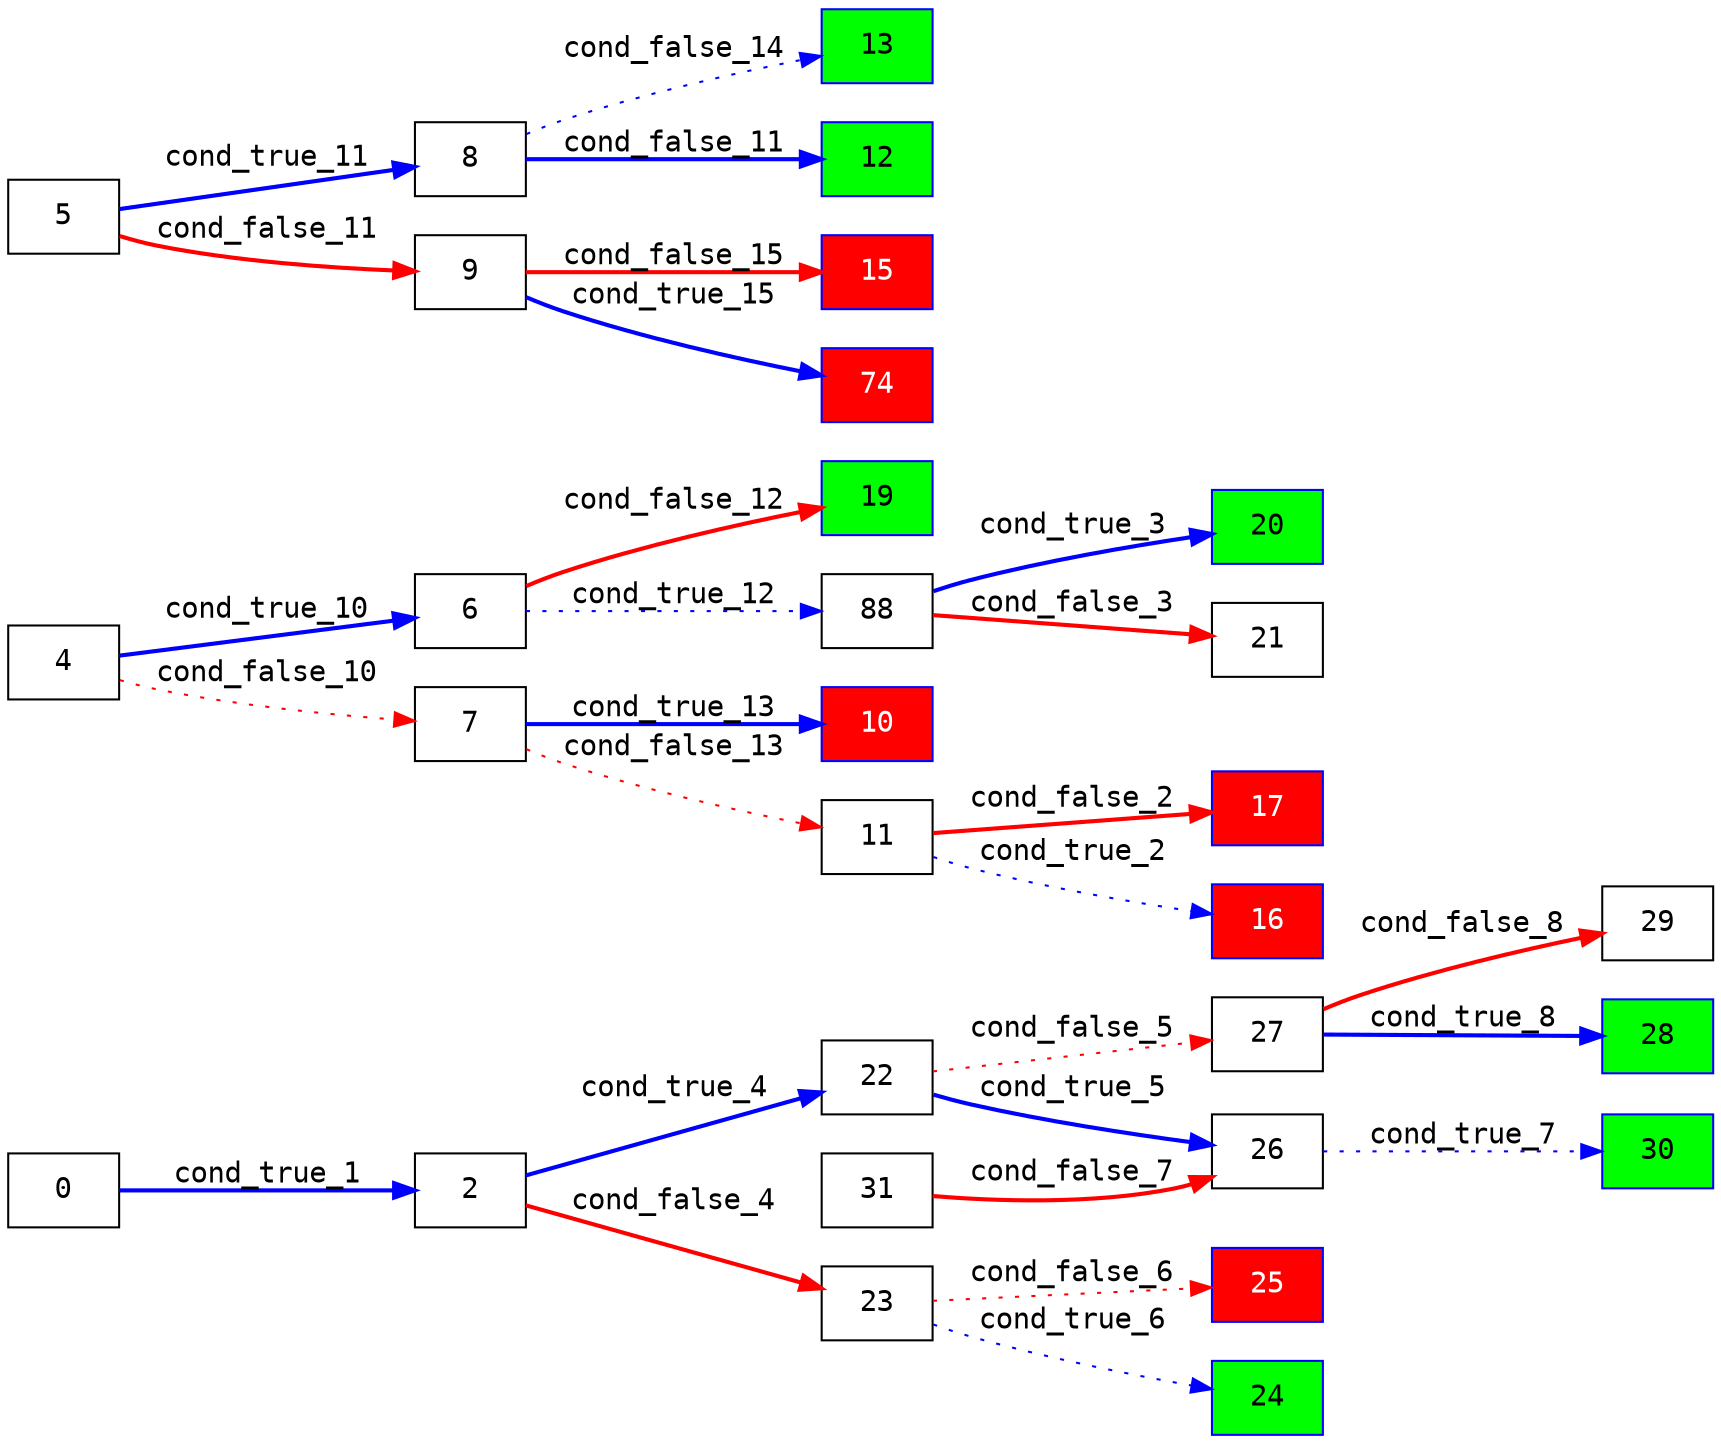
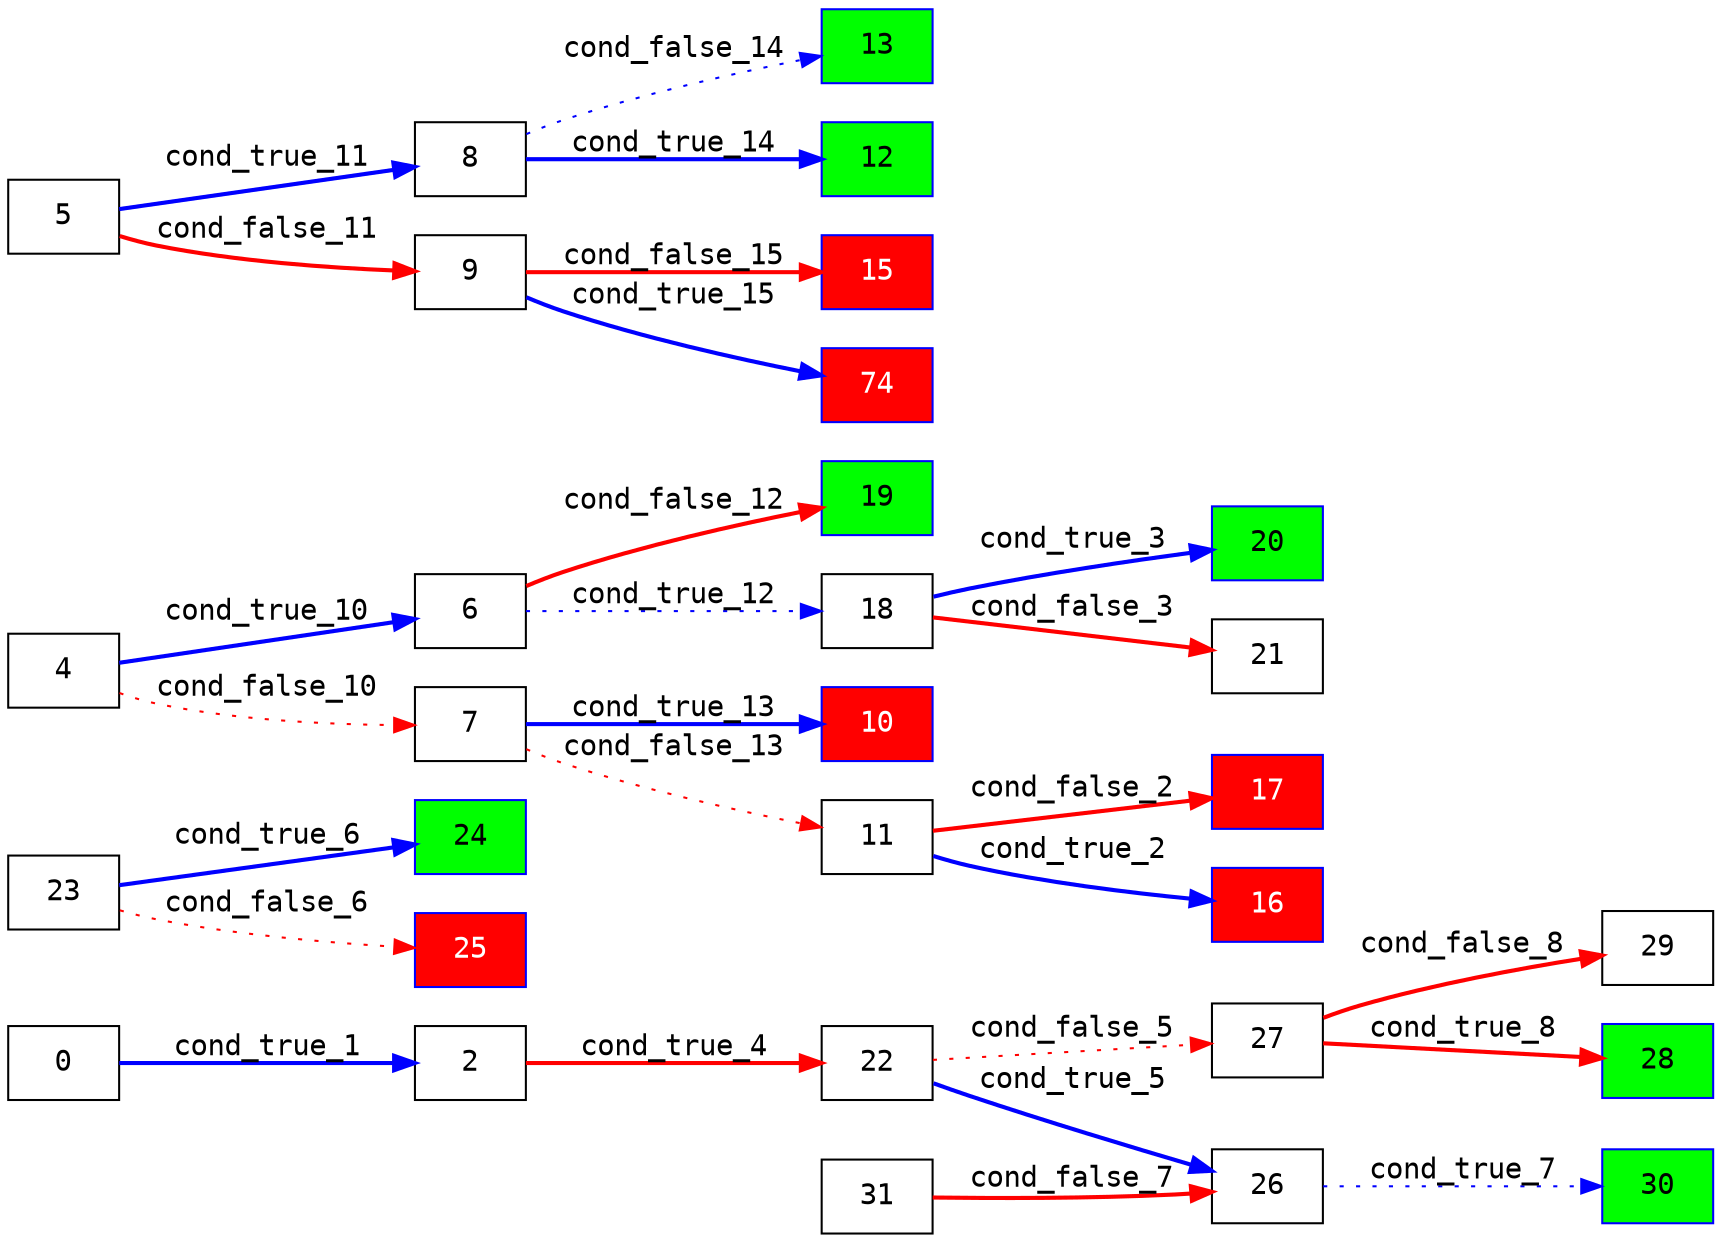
(674, 144) -> (674, 144)
(877, 611) -> (877, 611)
(1061, 889) -> (1061, 883)
(1452, 1035) -> (1452, 1050)
(664, 1137) -> (663, 1063)
(664, 1244) -> none
(1061, 1359) -> (256, 866)
